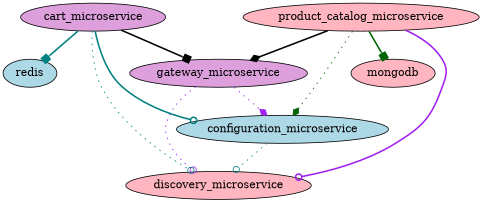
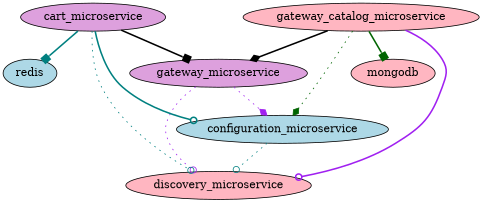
(361, 17) -> (361, 17)
